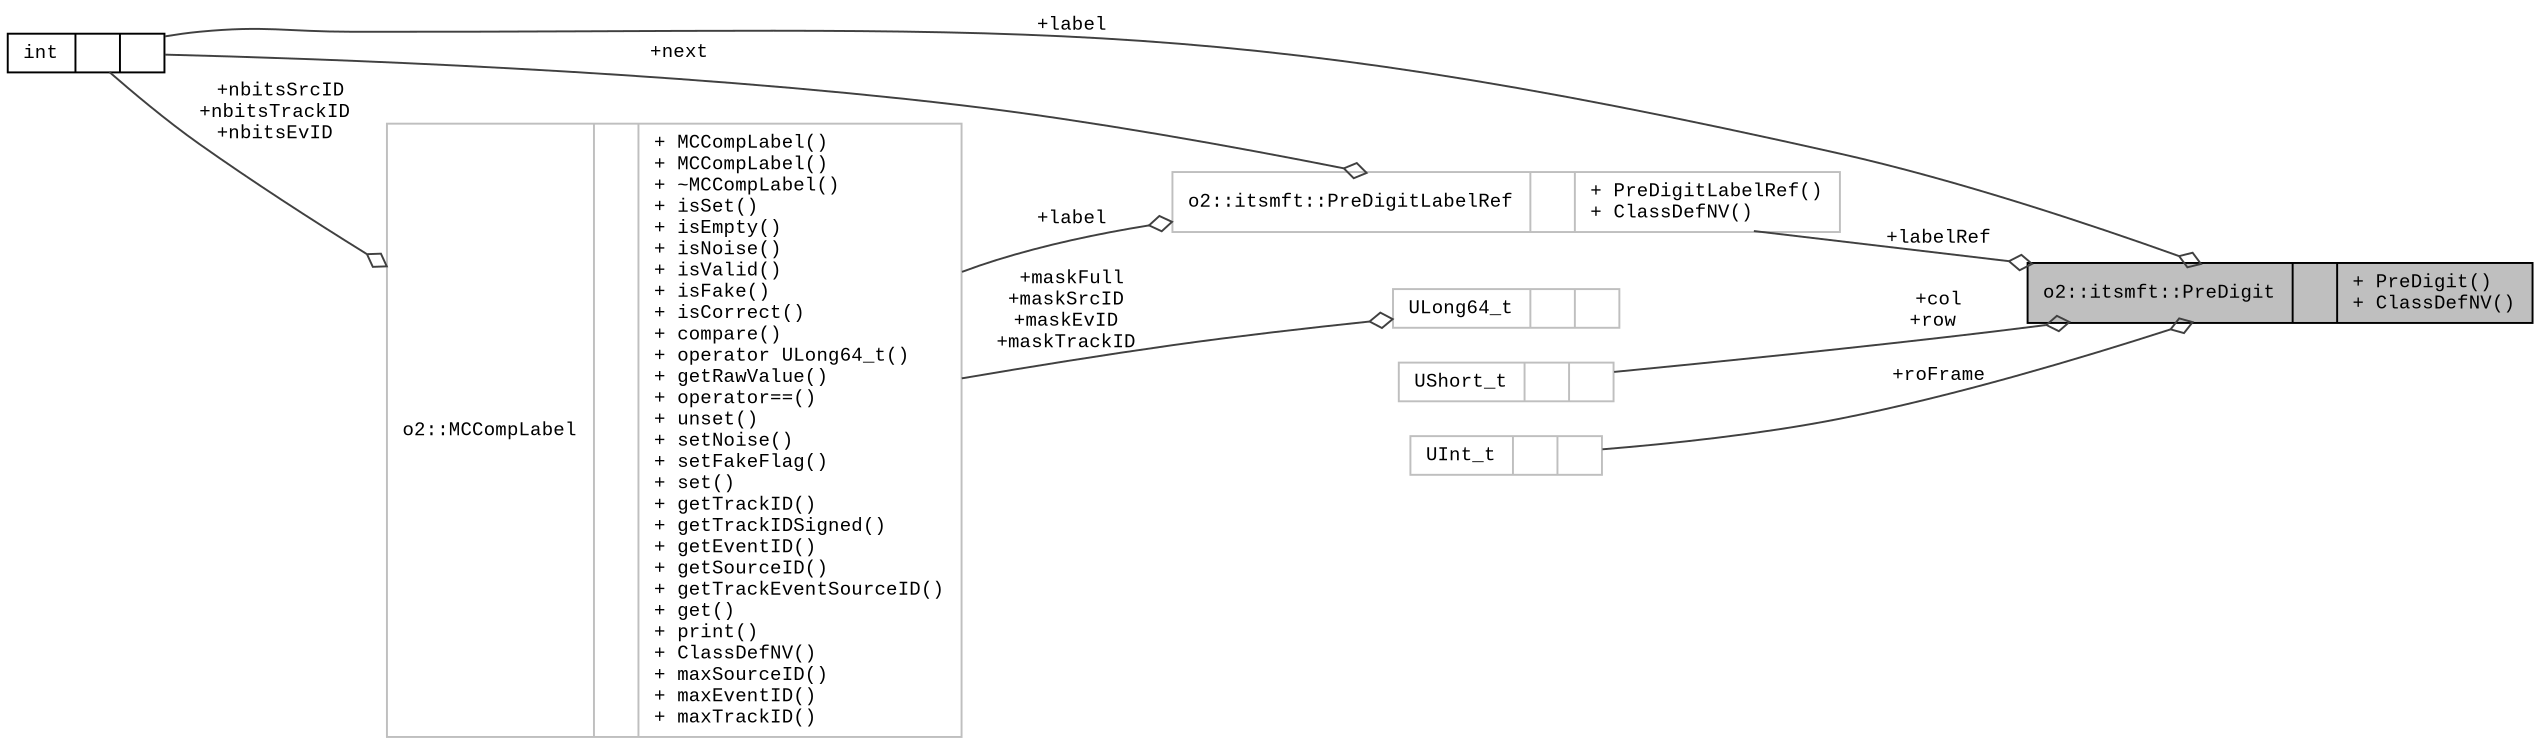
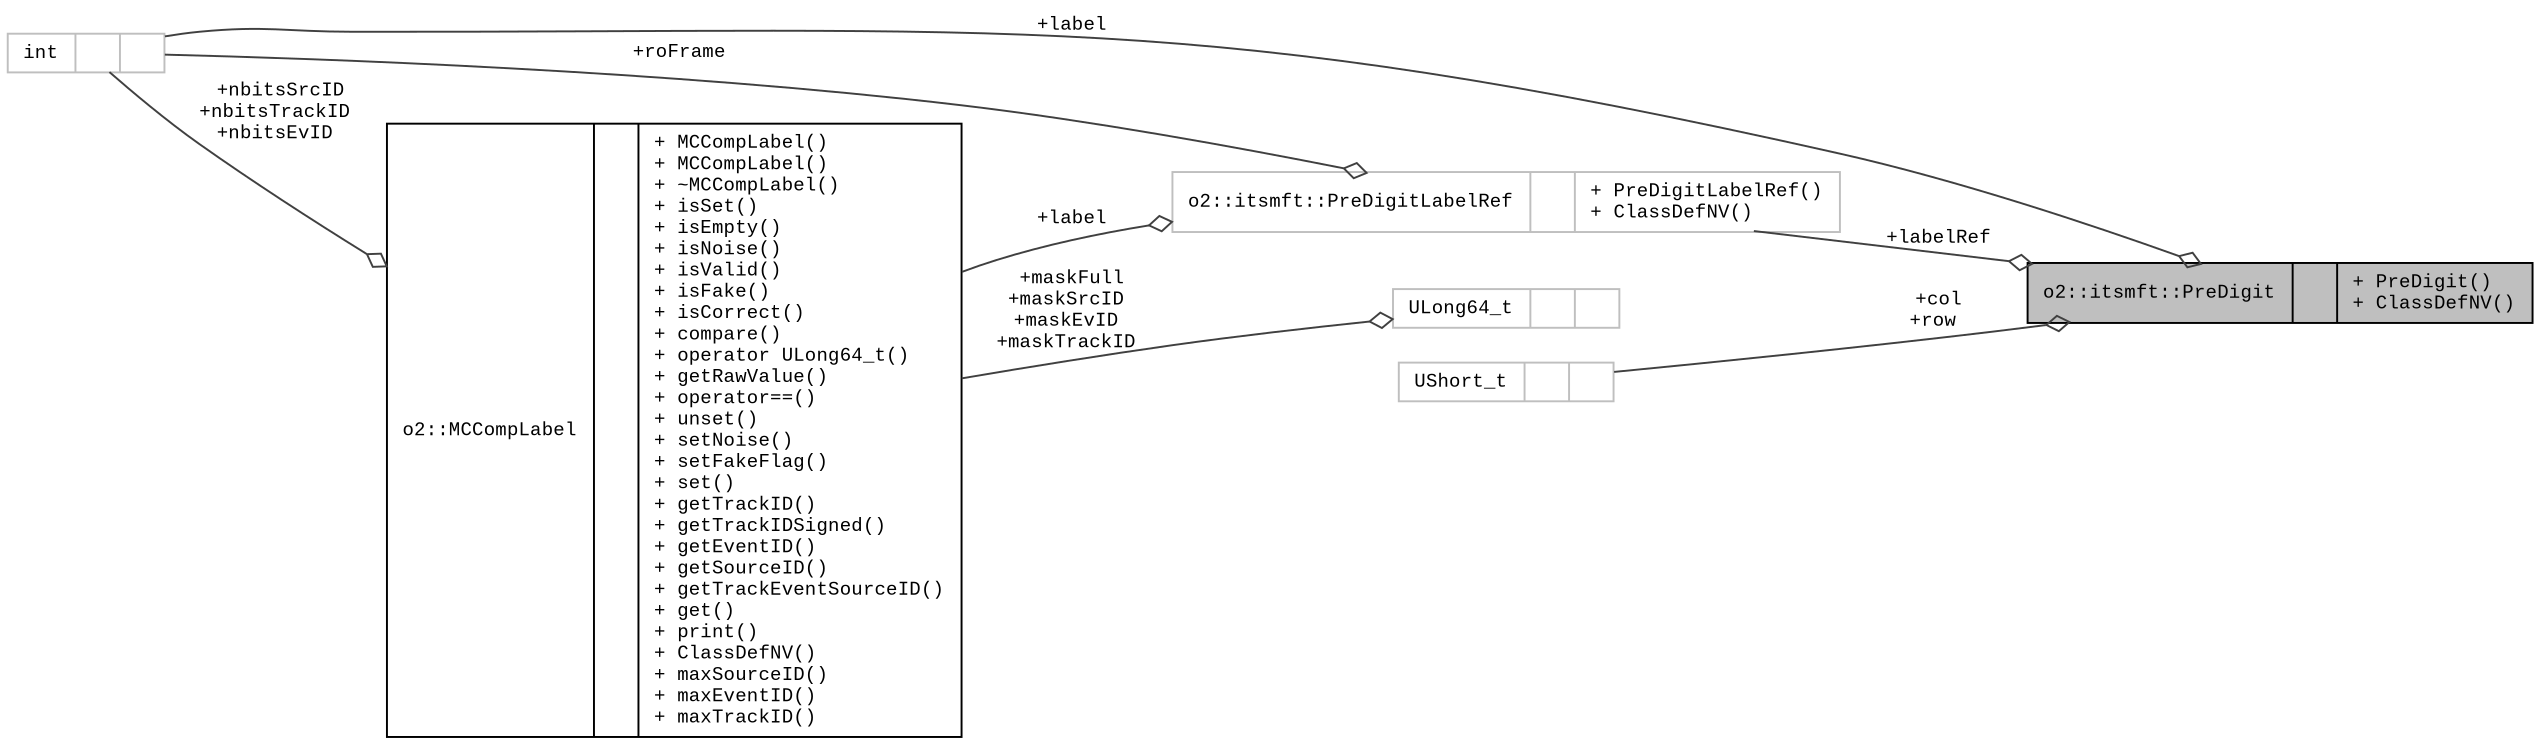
(674, 52) -> (674, 52)
(86, 53) -> (86, 53)
(674, 430) -> (674, 430)
(1506, 455) -> none
